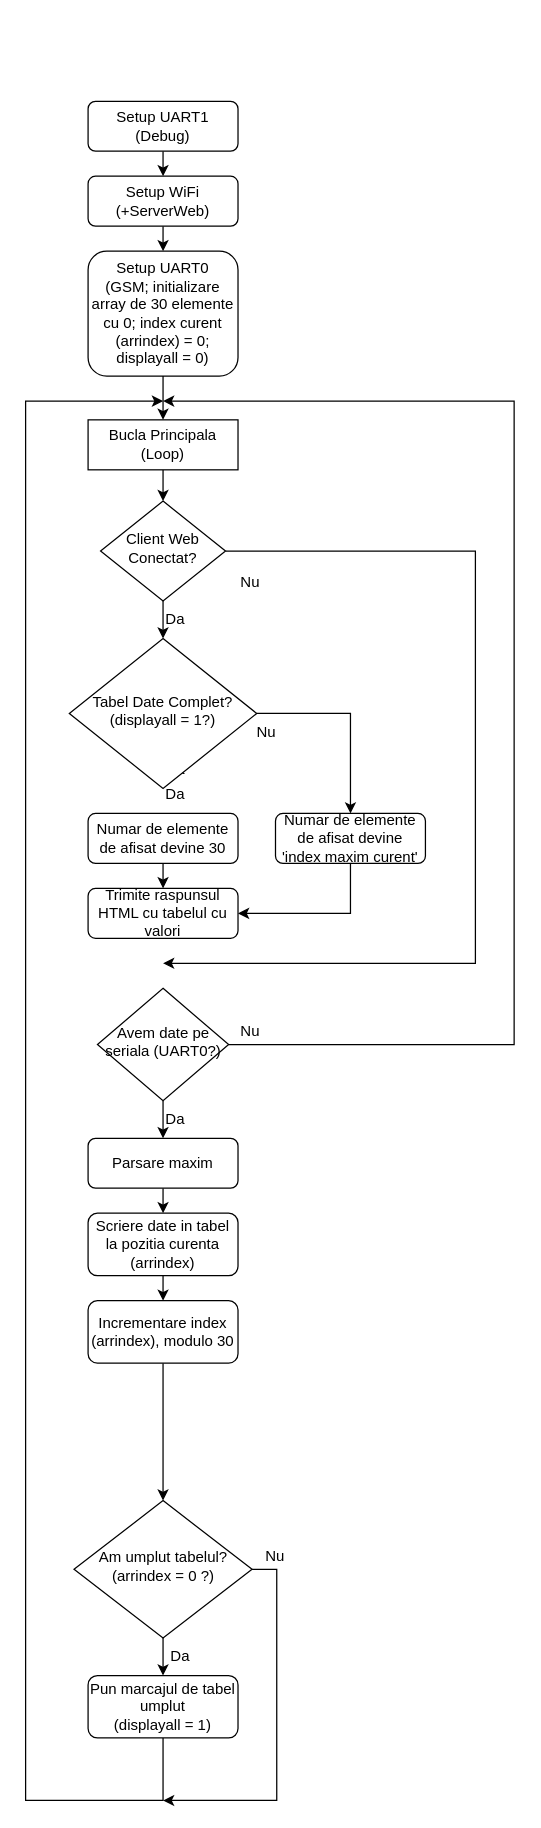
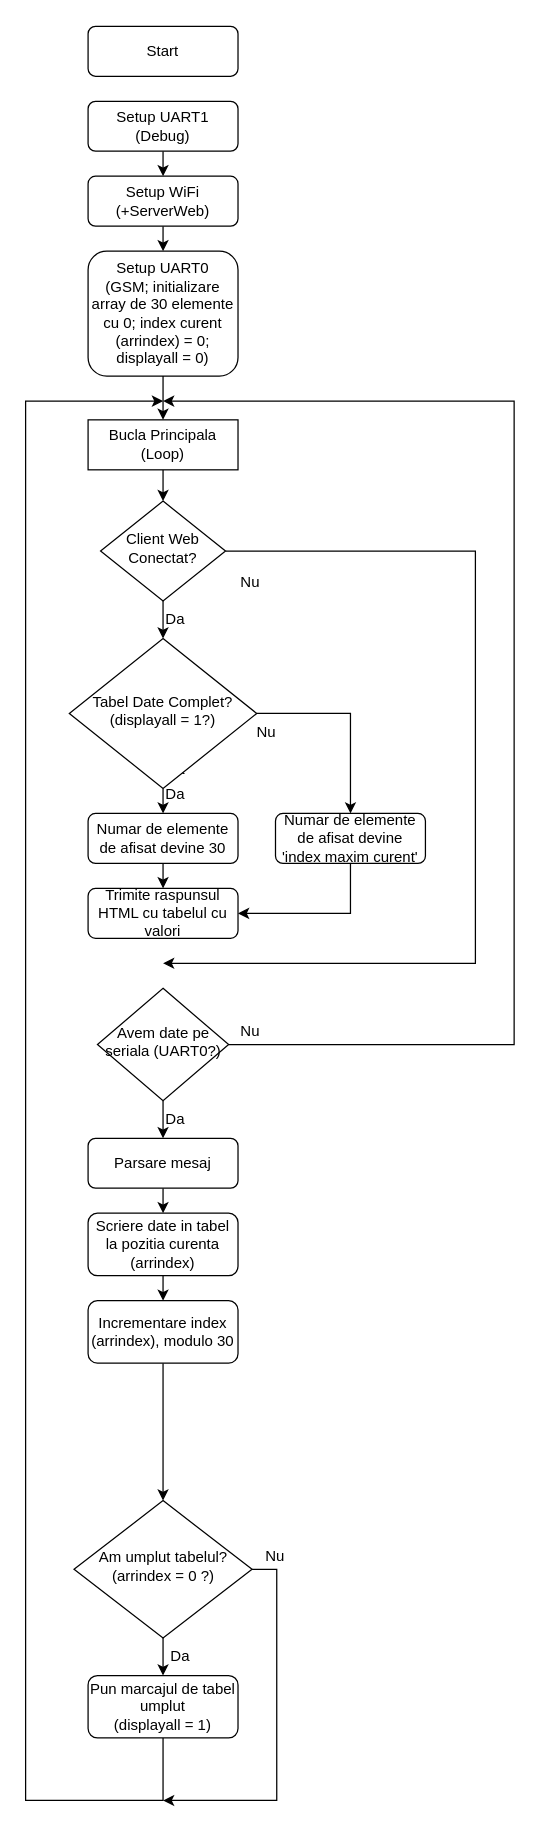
none -> (163, 51)
none -> (163, 796)
(163, 1163) -> (163, 1163)
